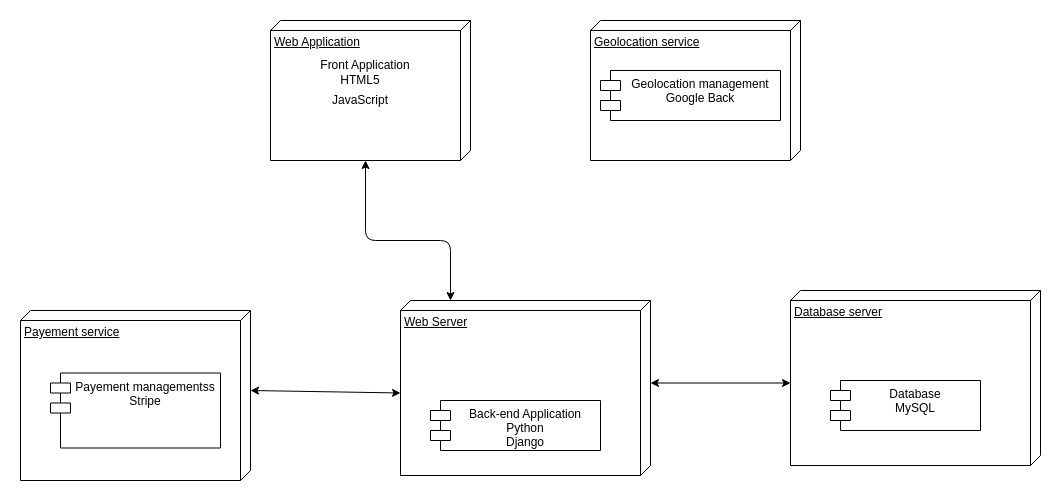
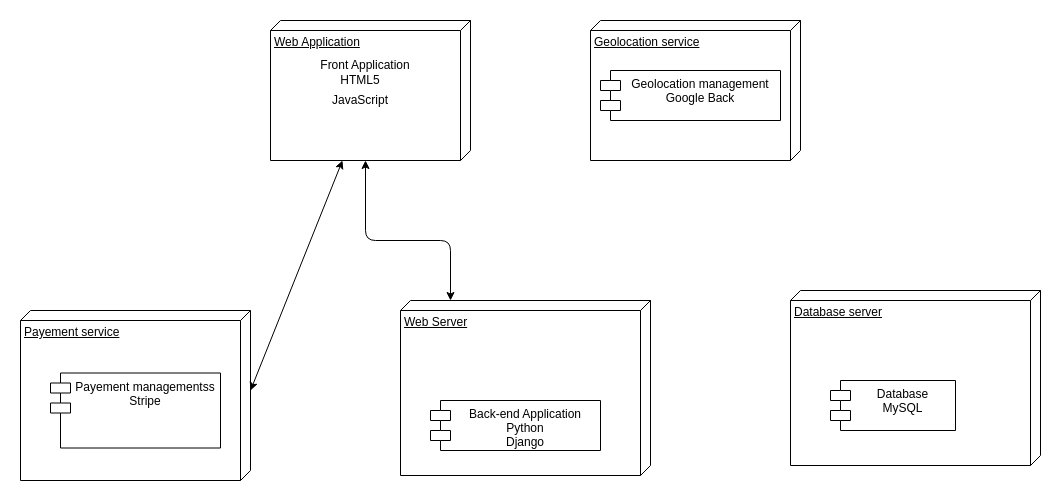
(720, 383) -> none
(325, 392) -> (297, 276)
(906, 406) -> (893, 406)
